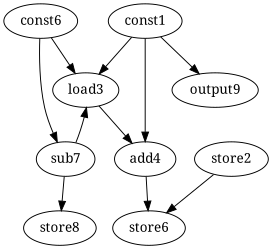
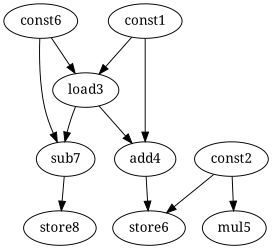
(215, 90) -> none
(80, 130) -> (71, 119)
(231, 159) -> (231, 159)
none -> (234, 228)
